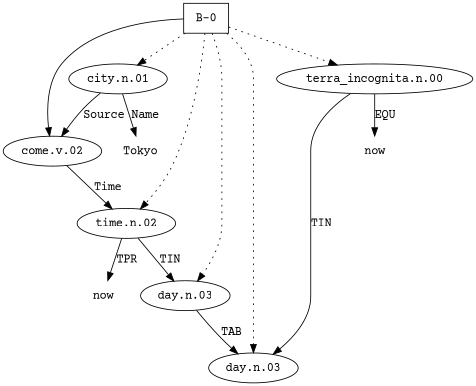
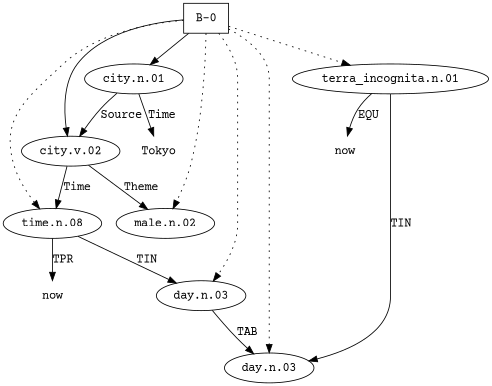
(165, 47) -> (173, 46)
(375, 79) -> (390, 79)
(145, 115) -> (162, 115)
(52, 151) -> (71, 151)
(126, 223) -> (52, 223)
none -> (165, 223)
